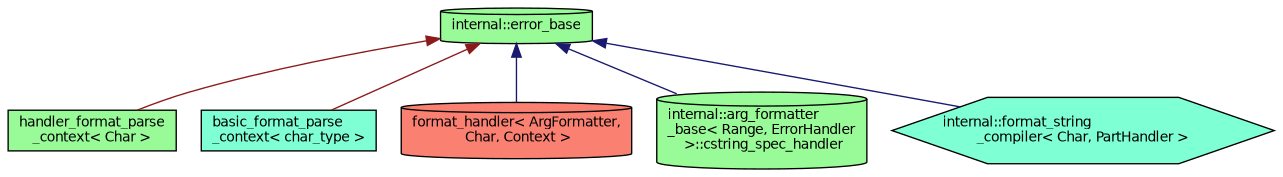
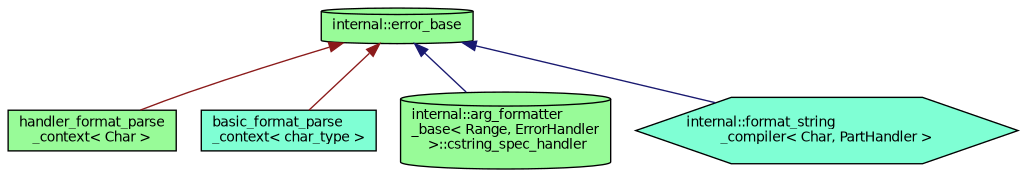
(516, 131) -> none
